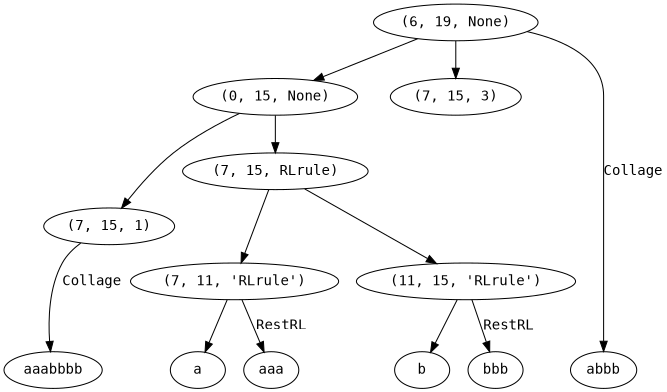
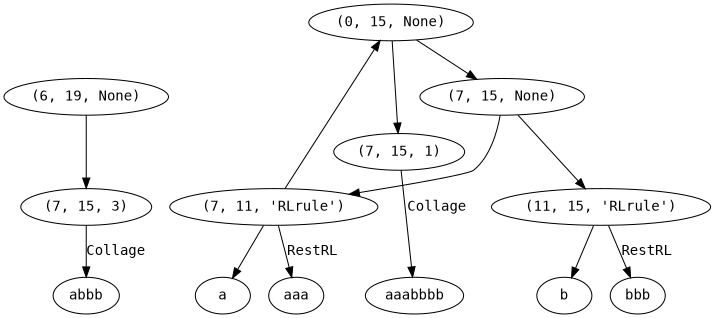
(370, 58) -> (330, 119)
(604, 164) -> (86, 246)
(275, 171) -> (502, 97)
